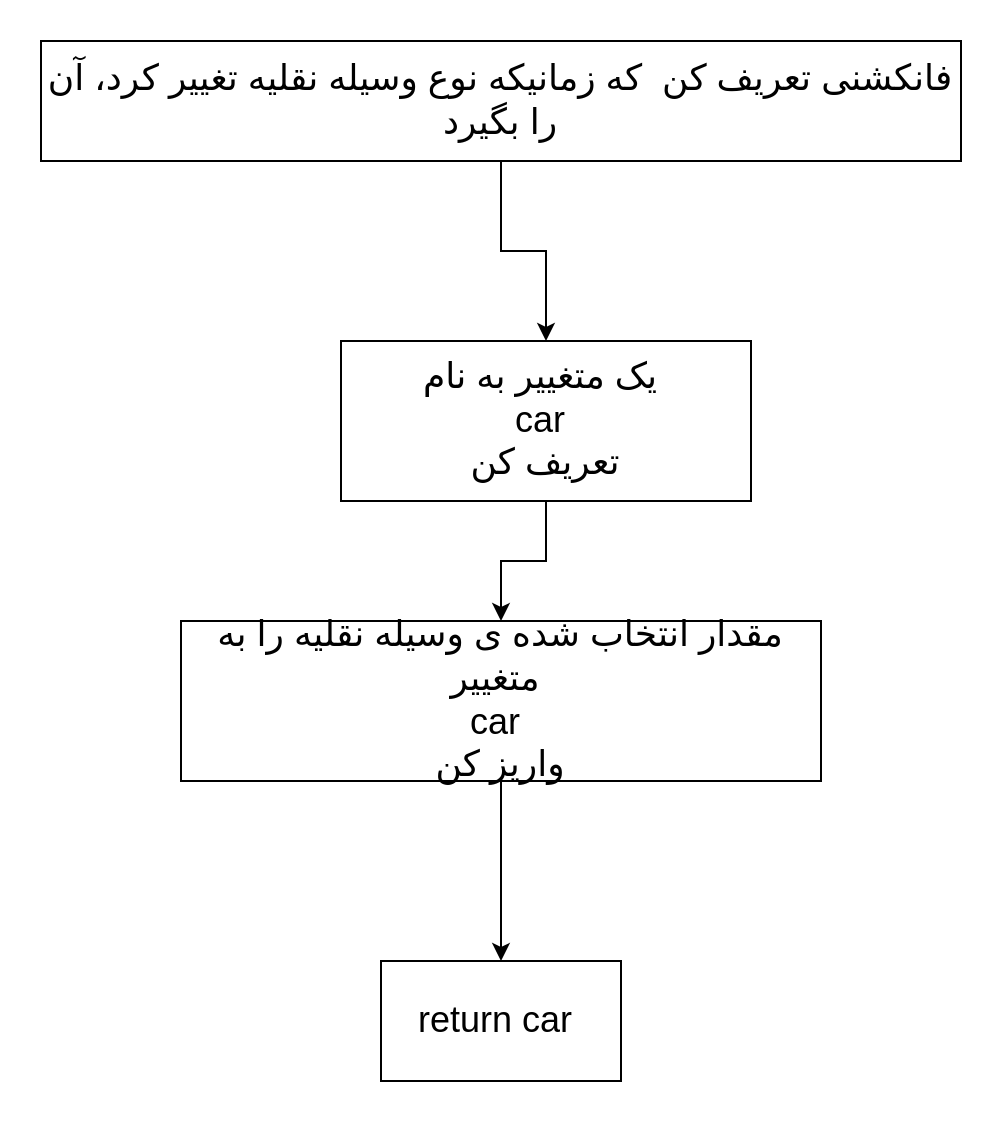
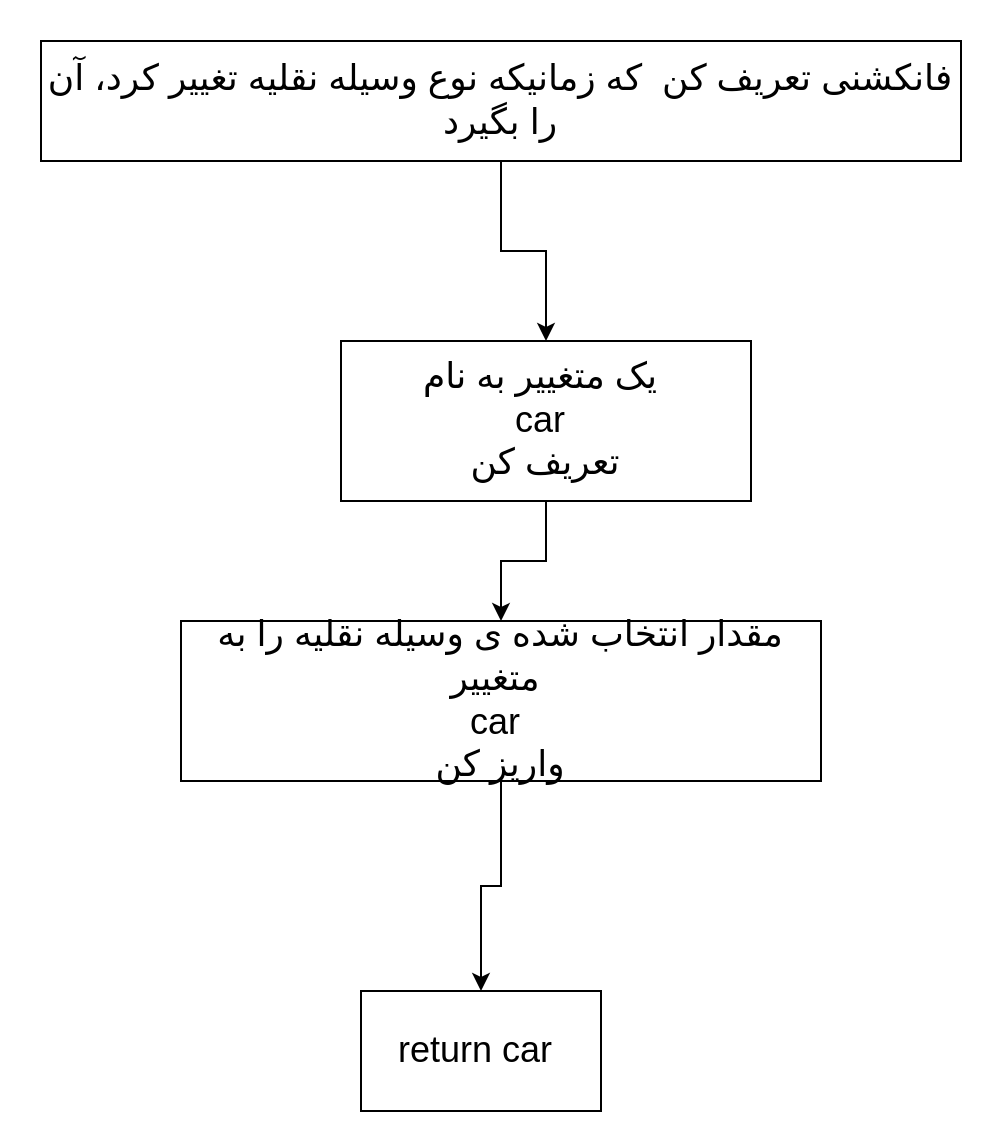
(501, 1021) -> (481, 1051)
